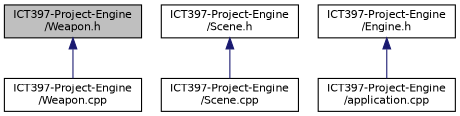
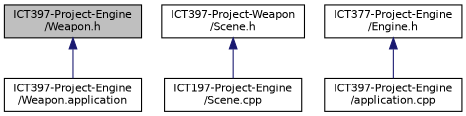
(230, 21) -> (233, 21)
(387, 21) -> (393, 21)
(73, 95) -> (73, 95)
(230, 95) -> (233, 95)
